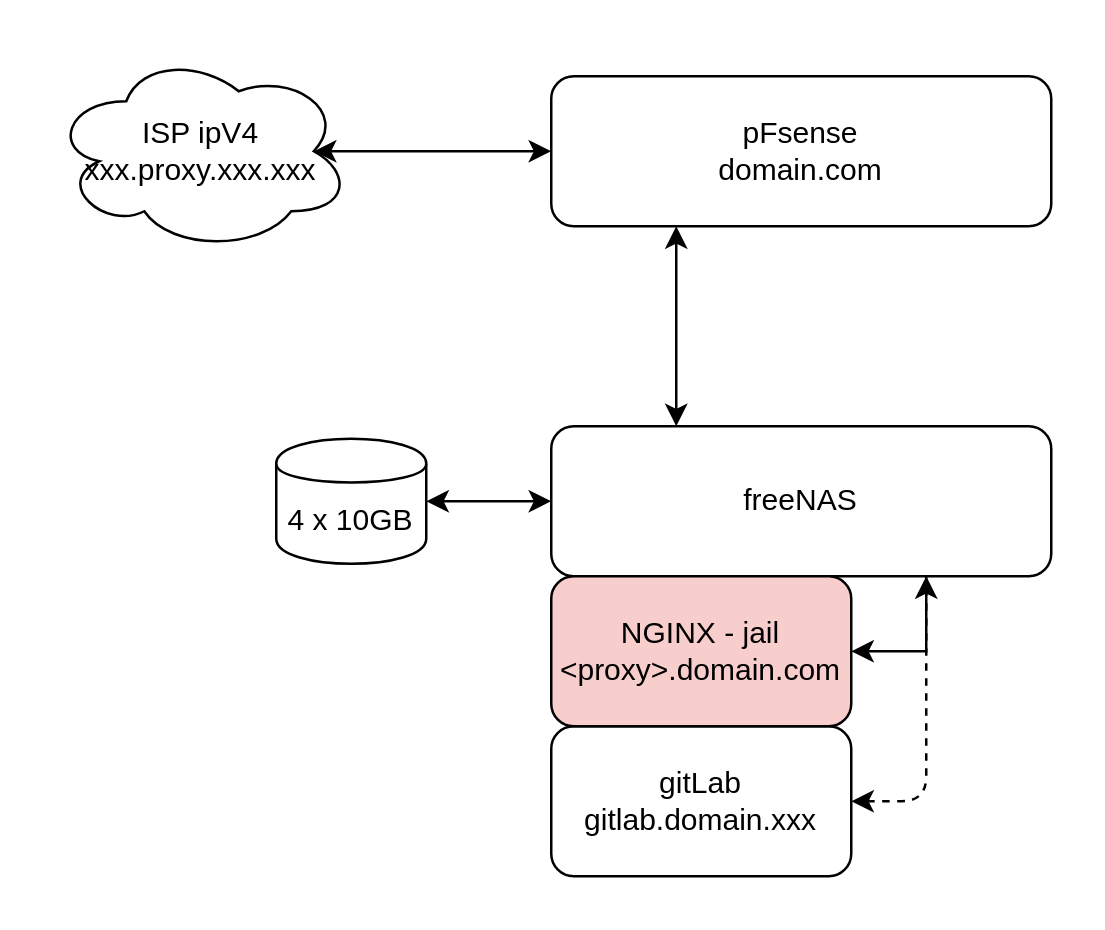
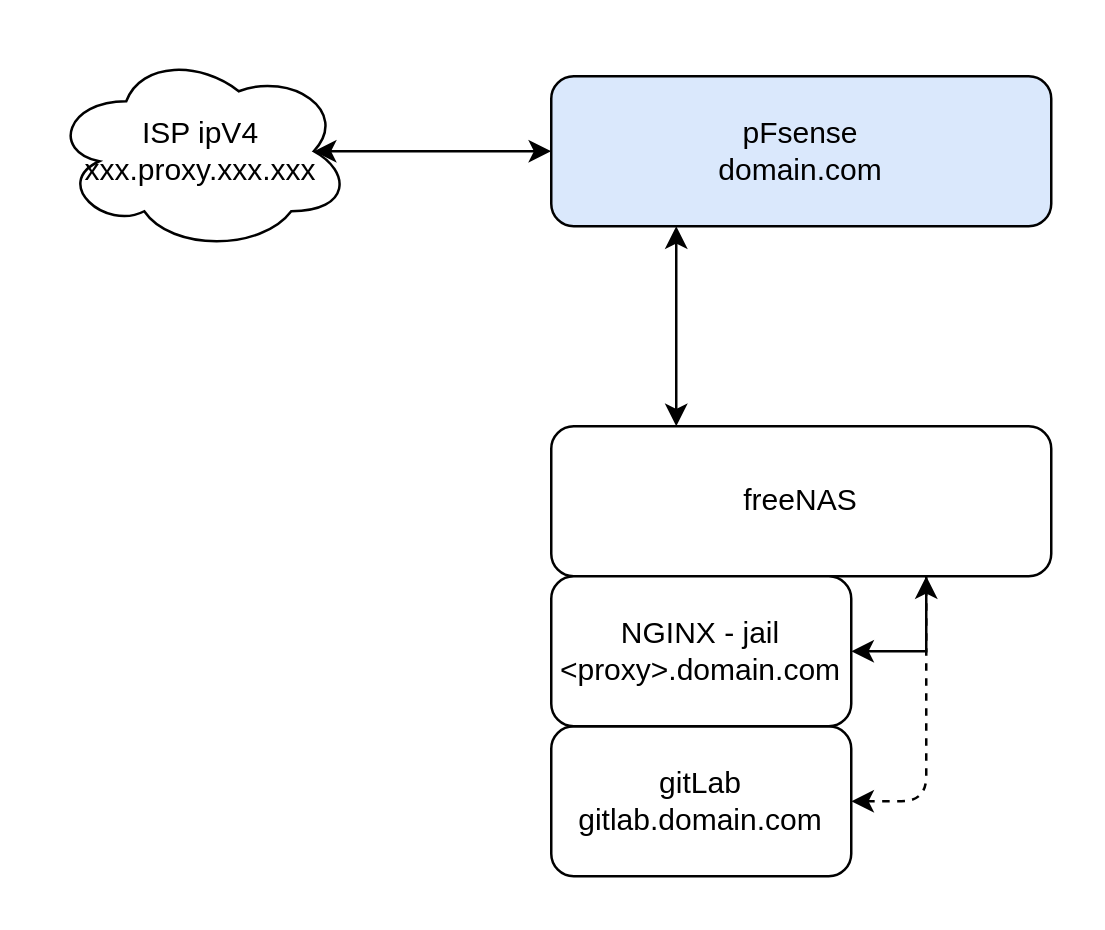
(801, 151) -> (801, 151)
(351, 501) -> none
(488, 501) -> none
(701, 651) -> (701, 651)
(701, 801) -> (701, 801)
